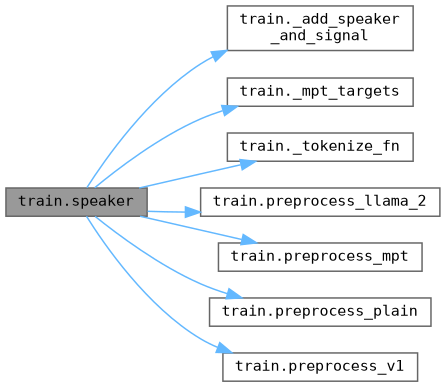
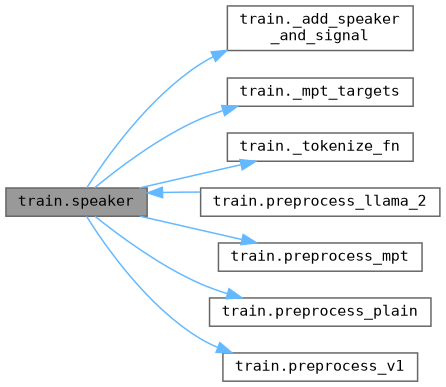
(166, 212) -> (182, 192)
